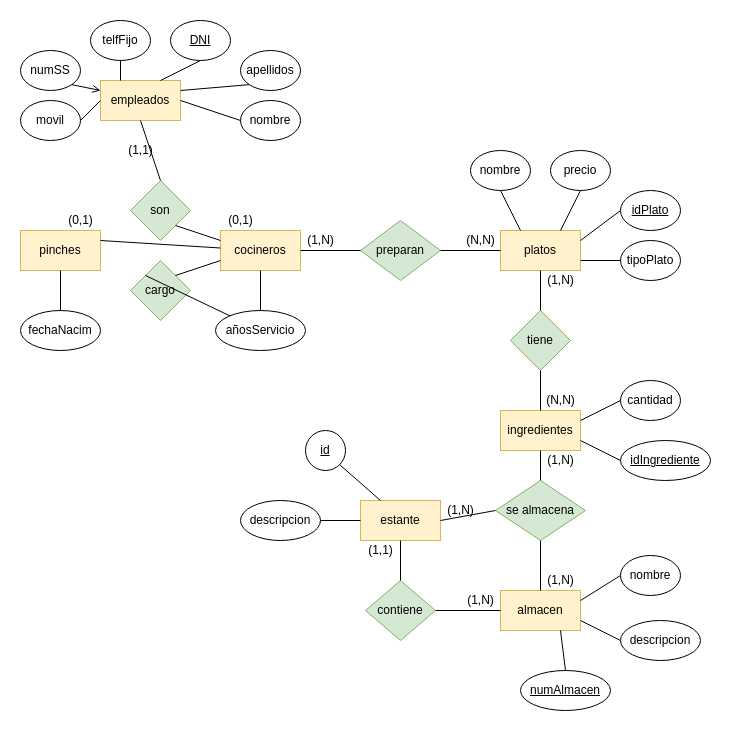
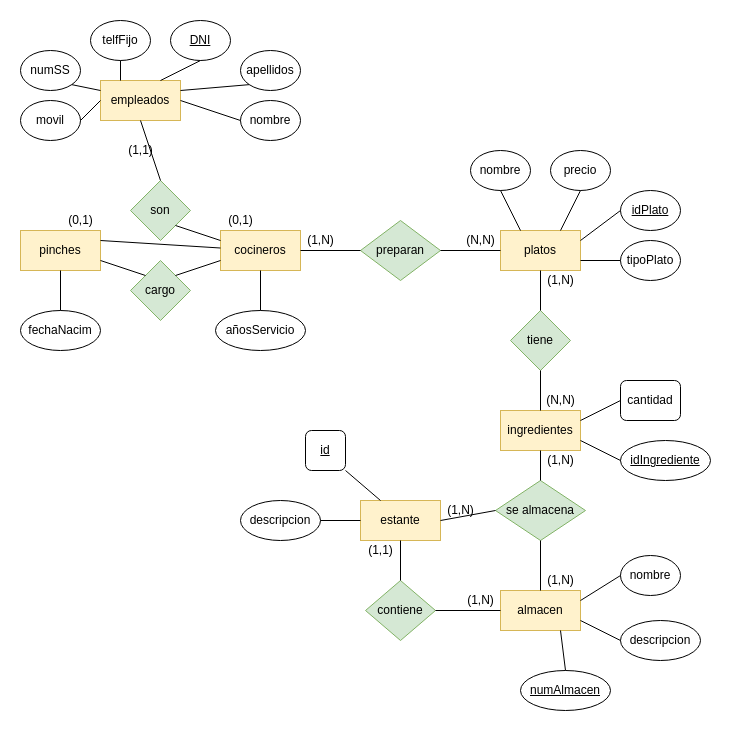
(94, 89) -> (96, 89)
(187, 295) -> (123, 268)
(651, 401) -> (651, 401)
(326, 451) -> (326, 451)
